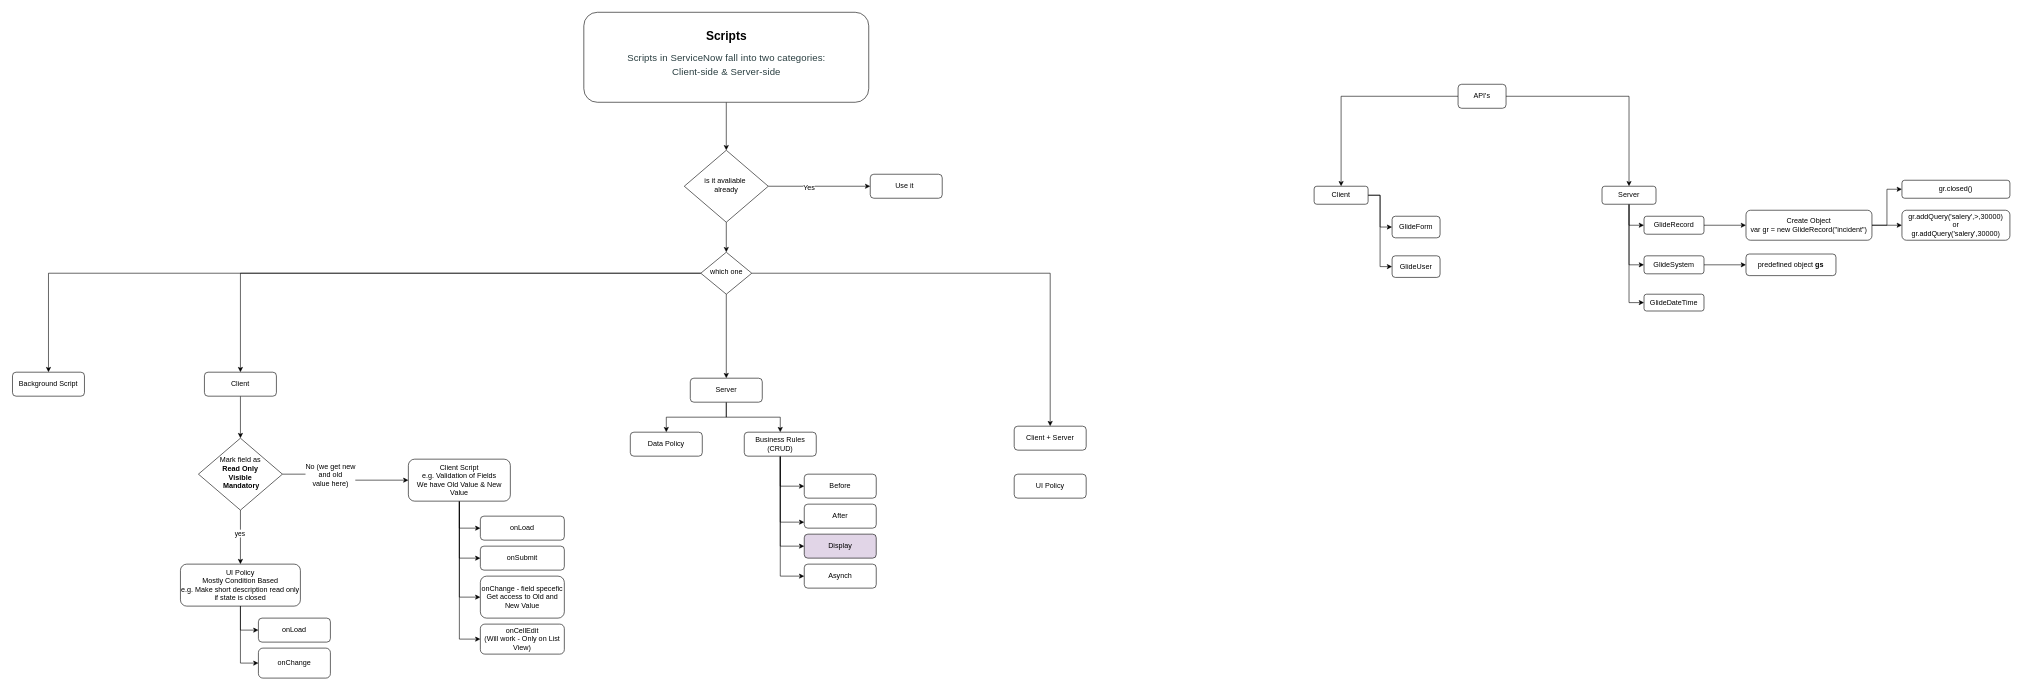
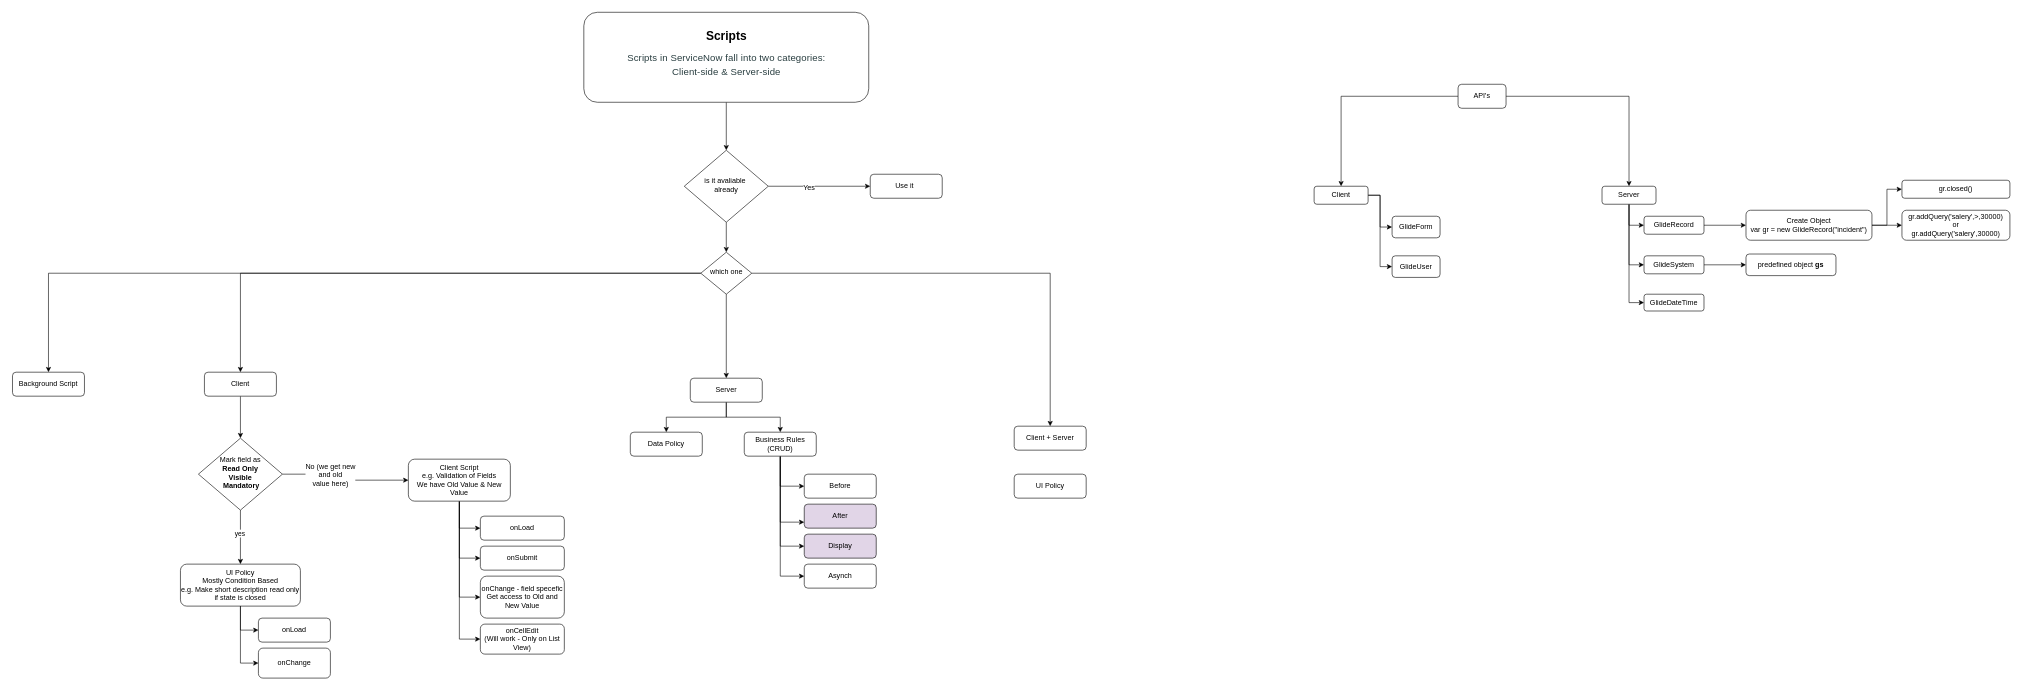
(840, 516) -> (840, 516)
